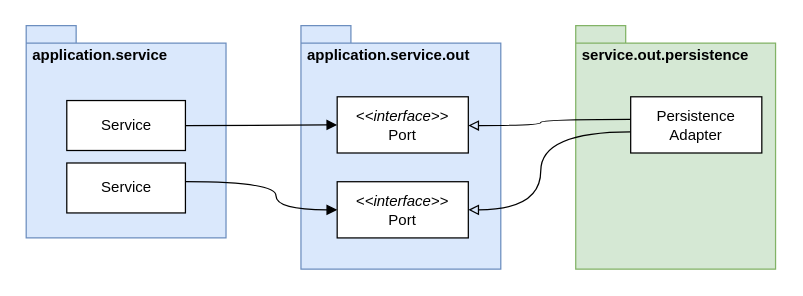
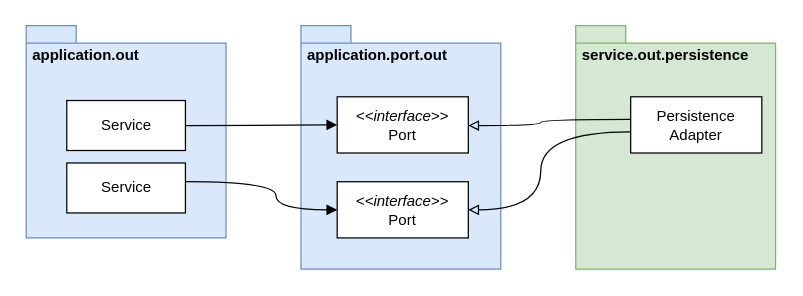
(98, 56) -> (83, 56)
(388, 56) -> (377, 56)
